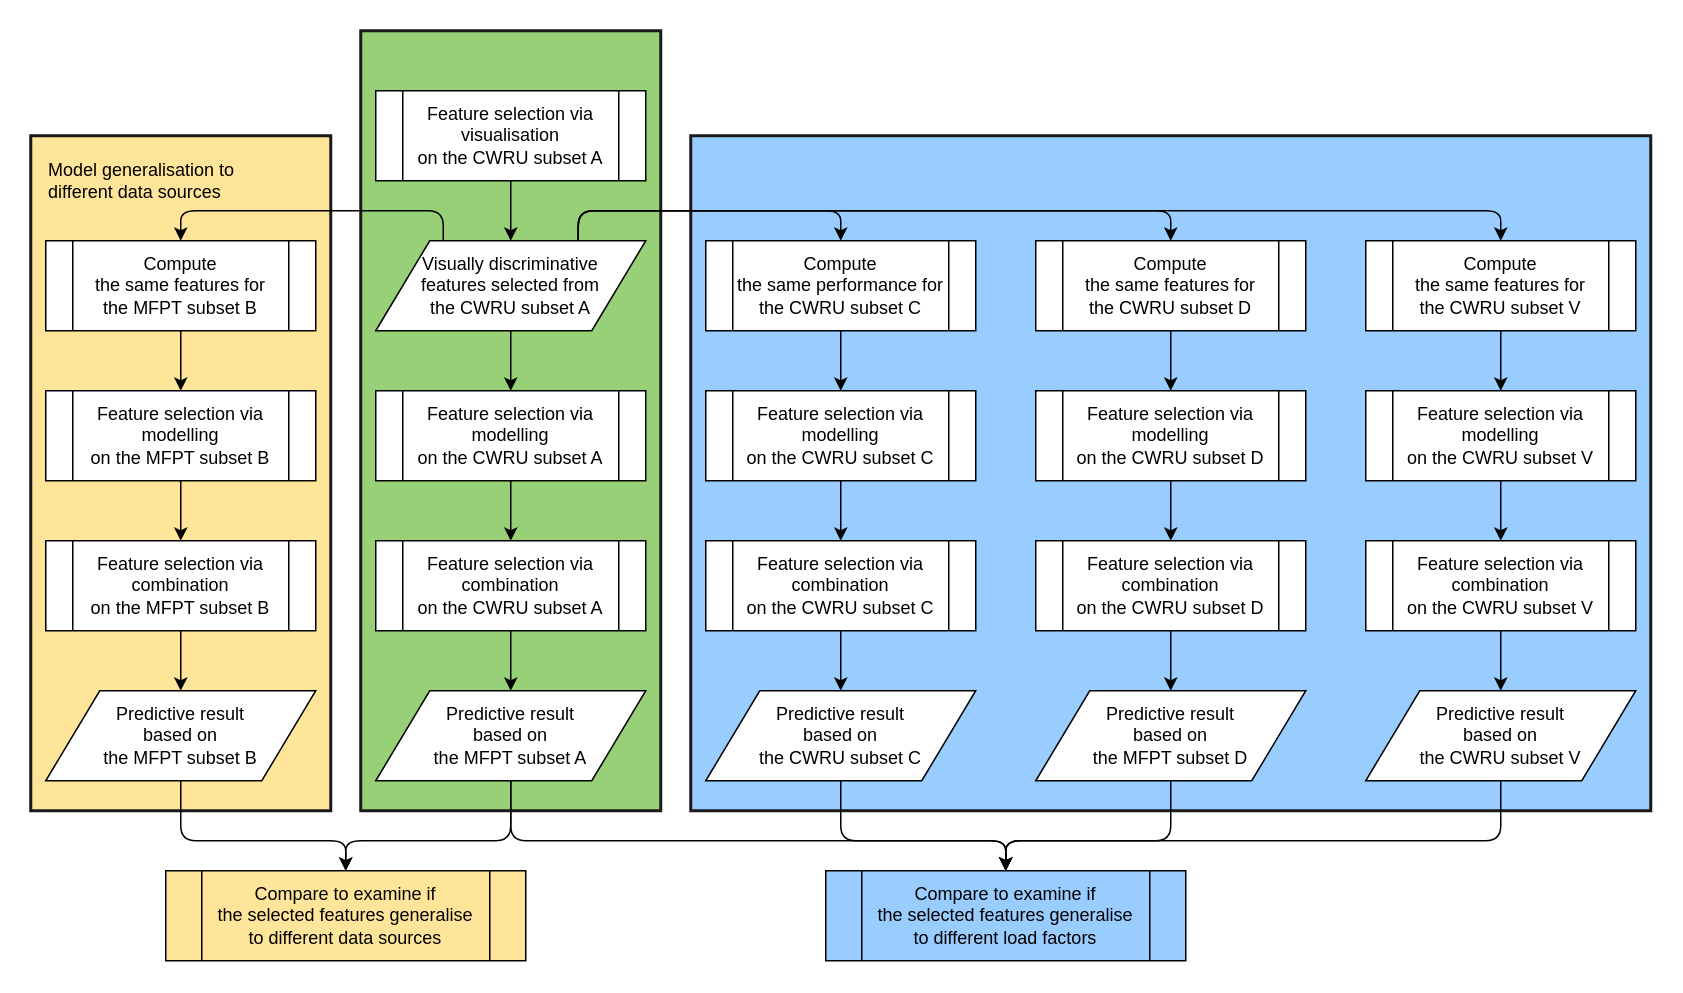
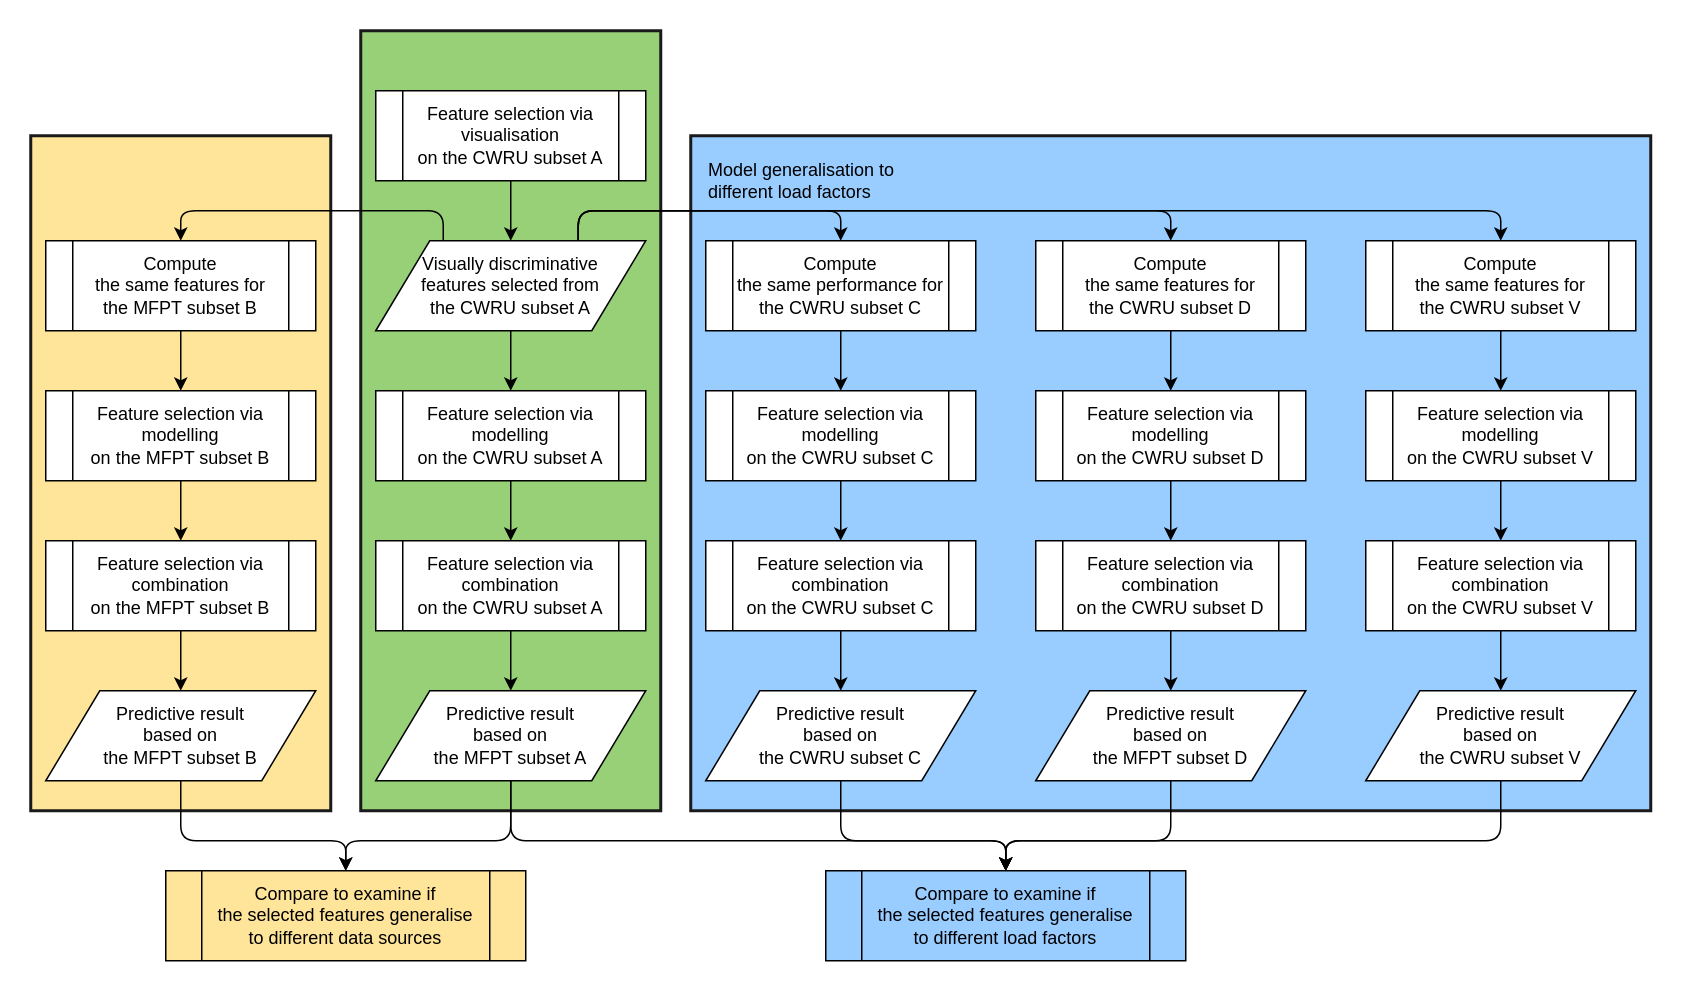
(181, 181) -> none
none -> (841, 181)
